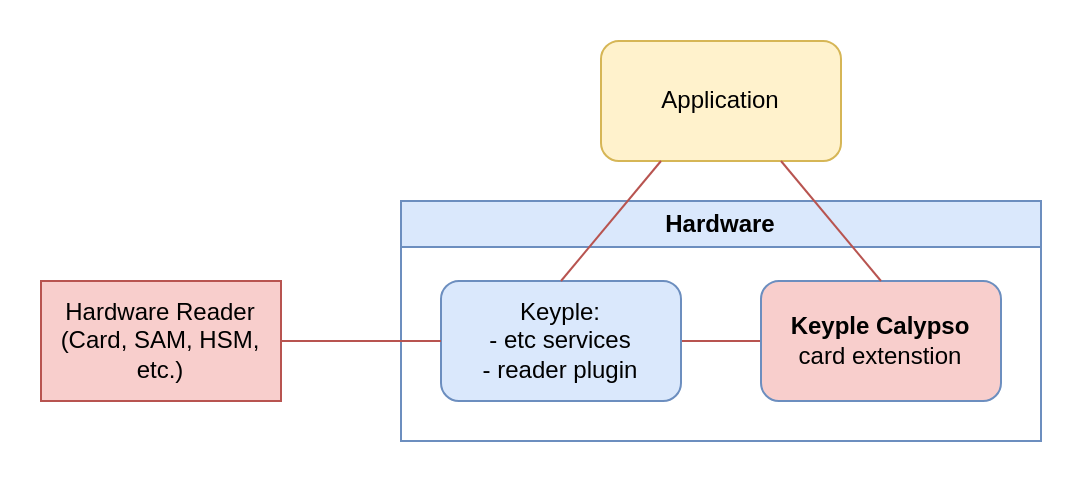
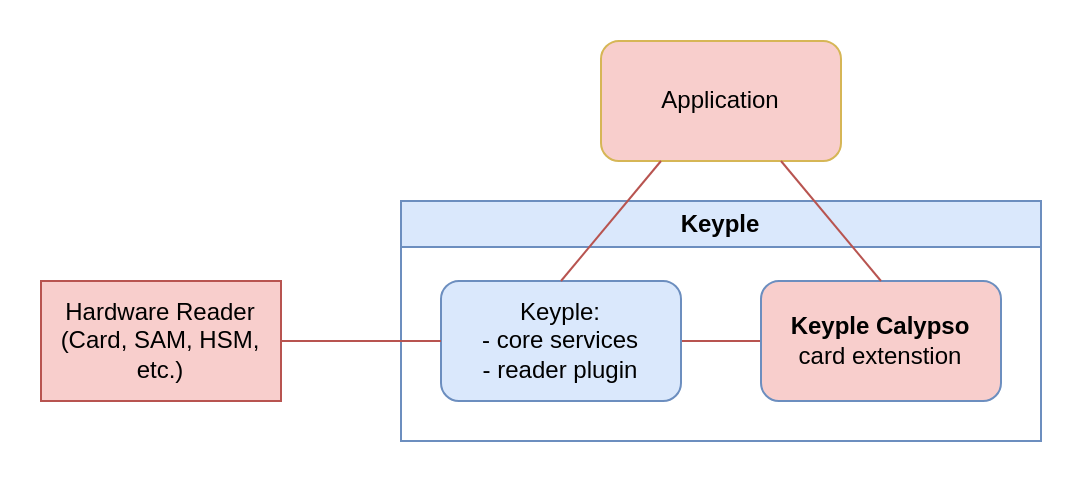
(721, 101) -> (721, 101)
(721, 225) -> (721, 225)
(561, 341) -> (561, 341)
